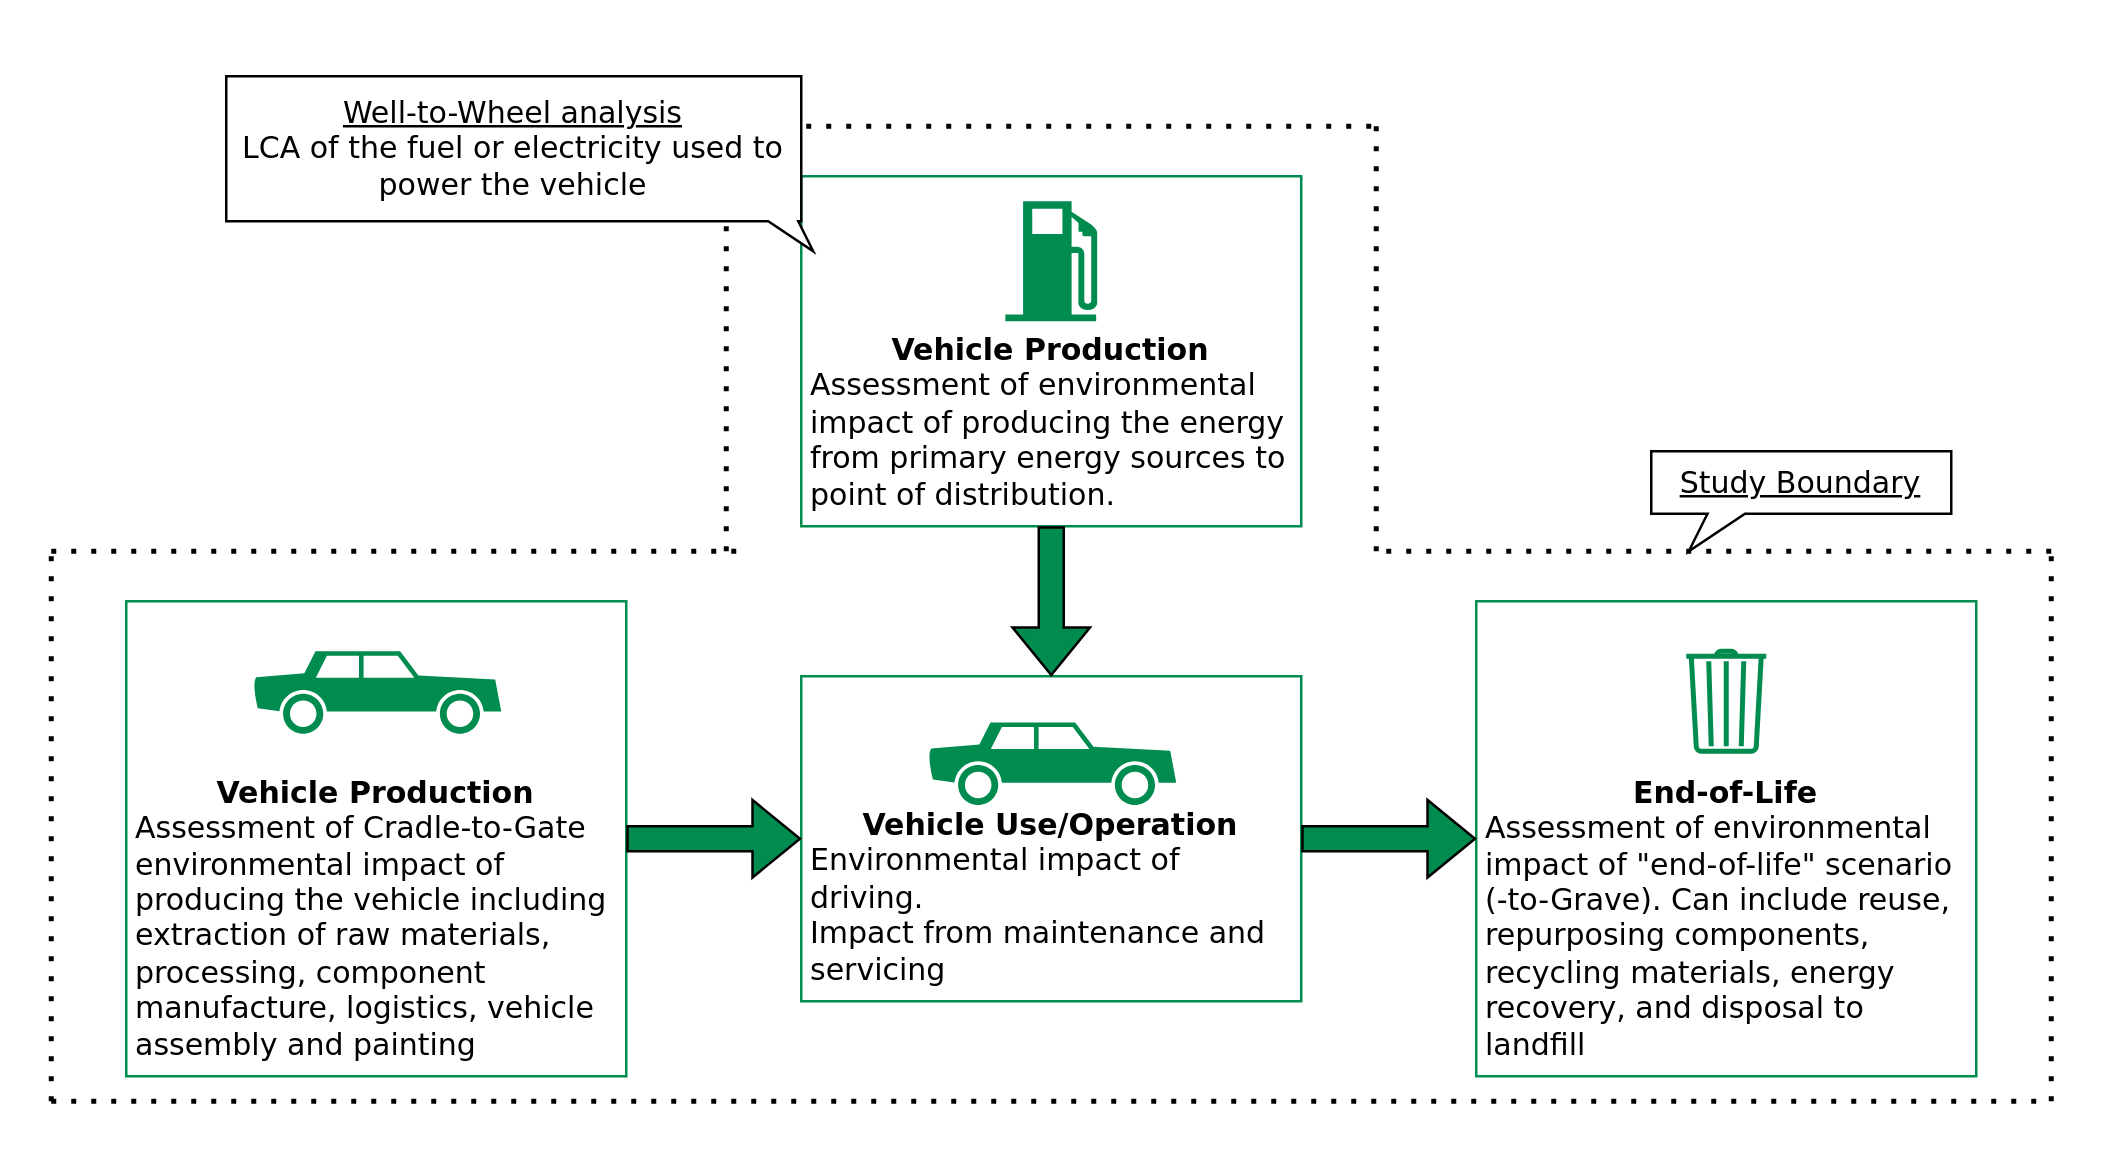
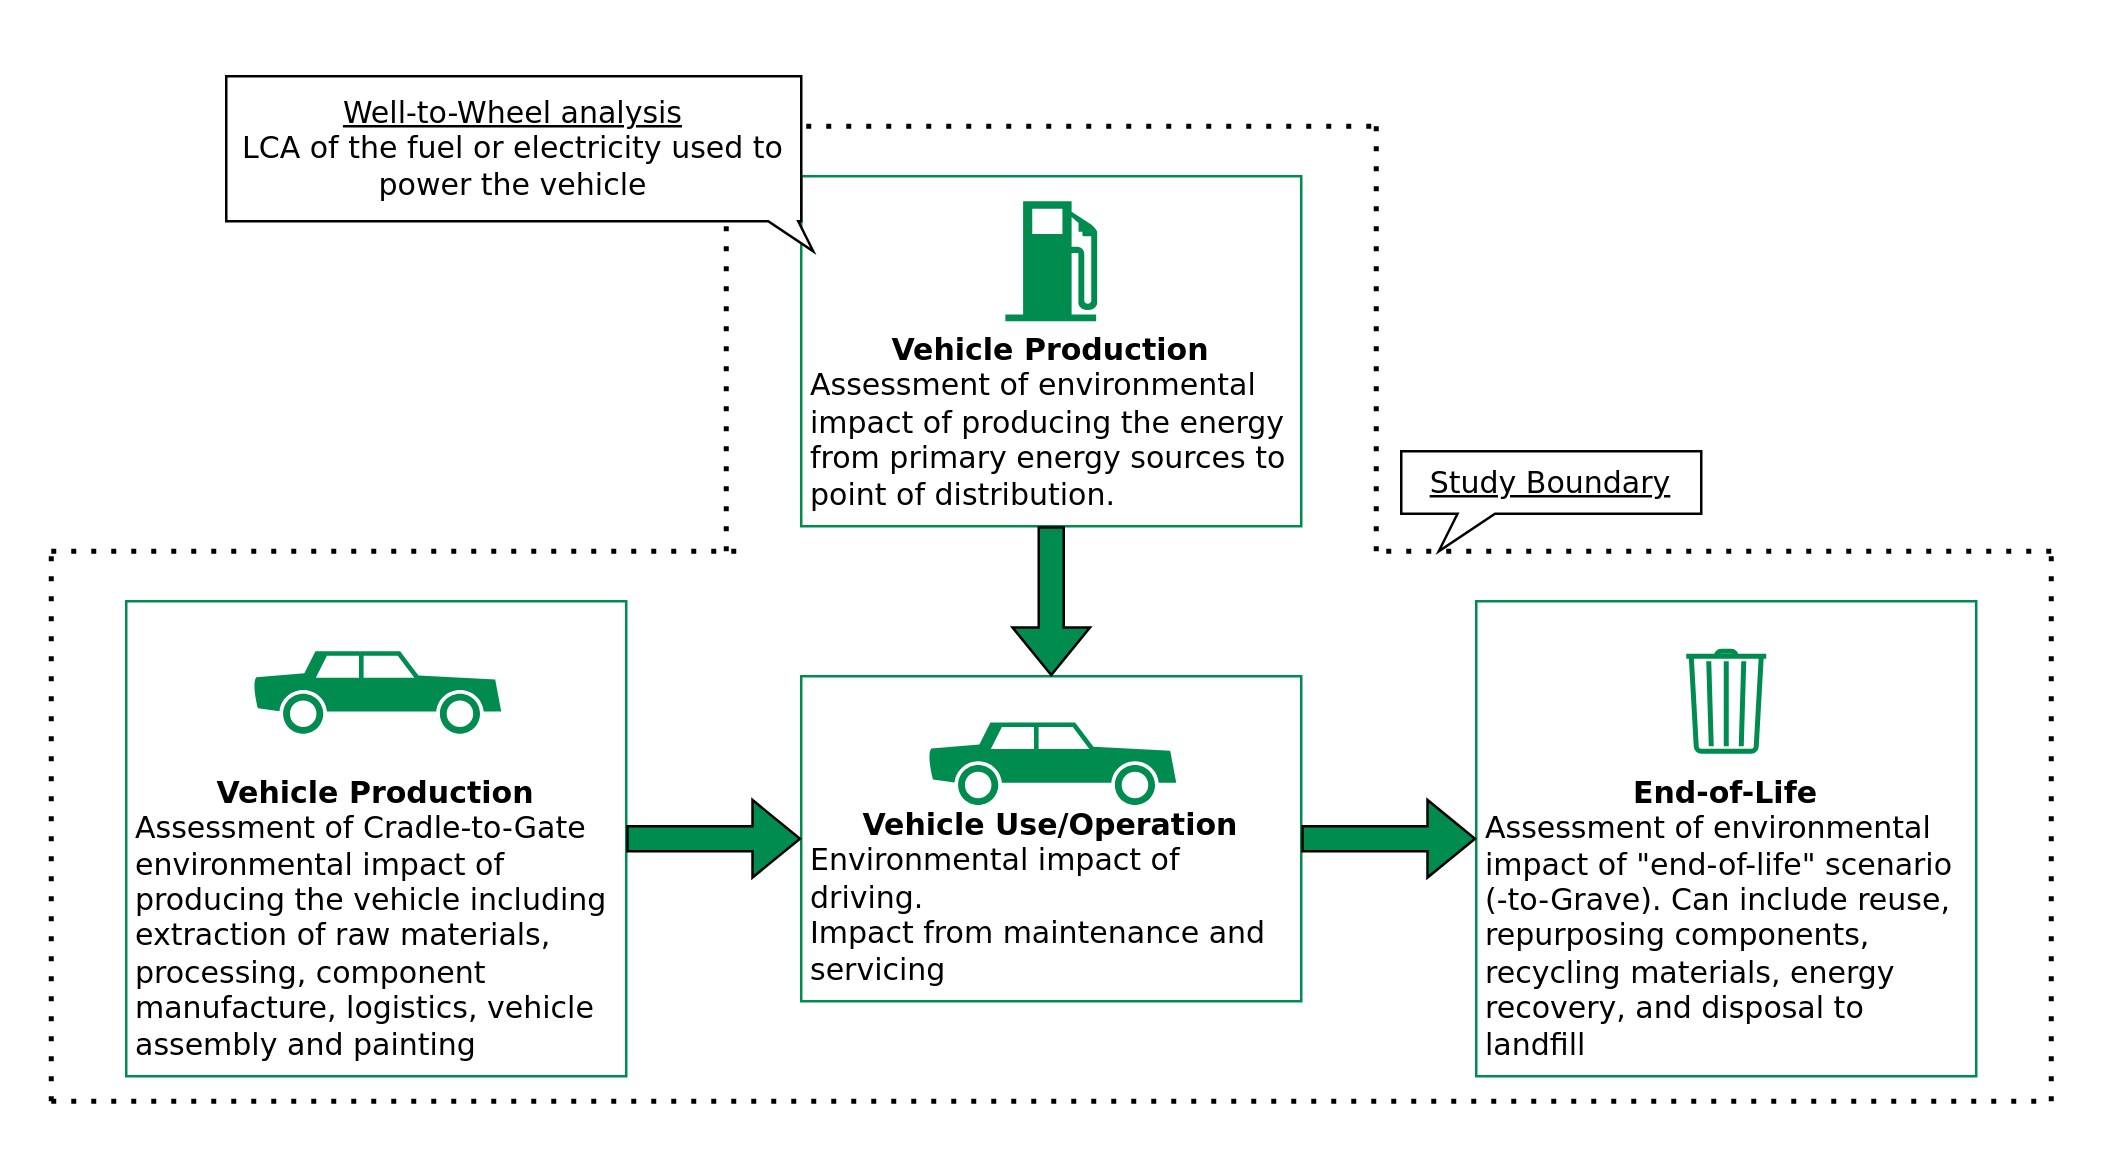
(1801, 501) -> (1551, 501)
